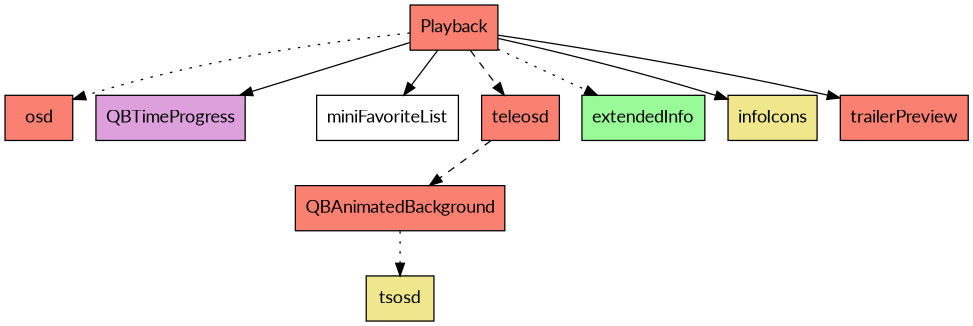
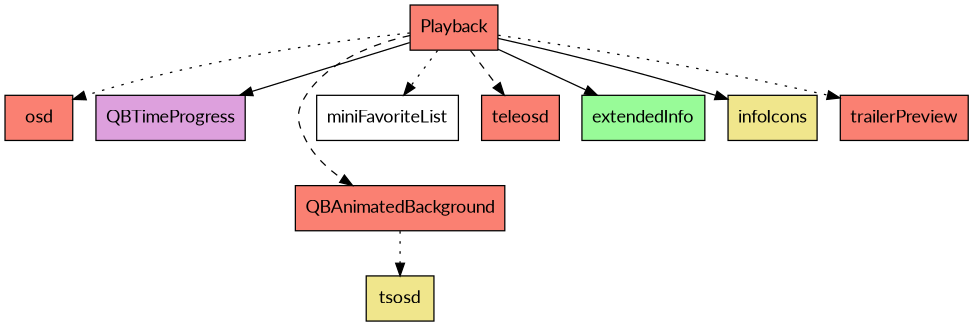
(663, 62) -> (663, 62)
(424, 68) -> (424, 68)
(542, 70) -> (542, 70)
(465, 159) -> (313, 87)
